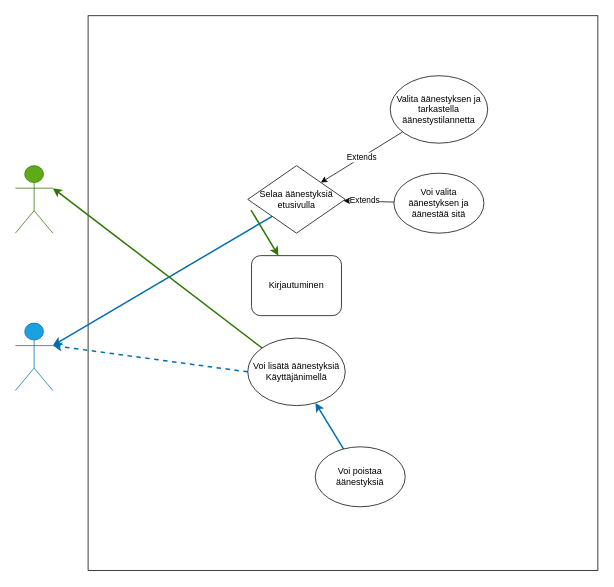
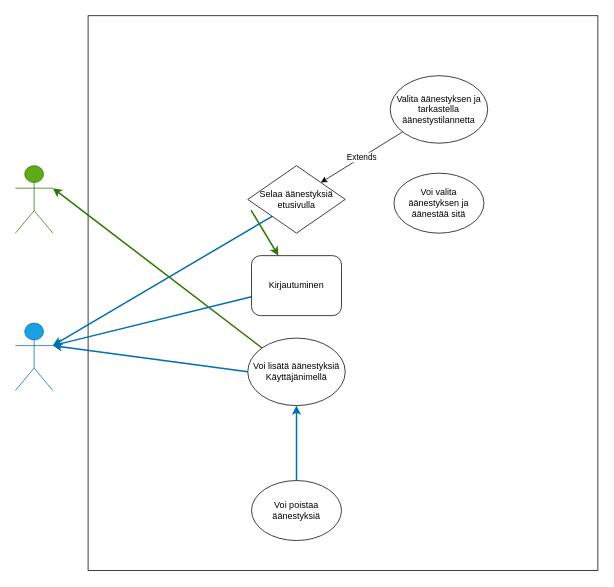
(368, 201) -> none
none -> (155, 320)
(151, 359) -> (151, 359)
(360, 477) -> (297, 510)
